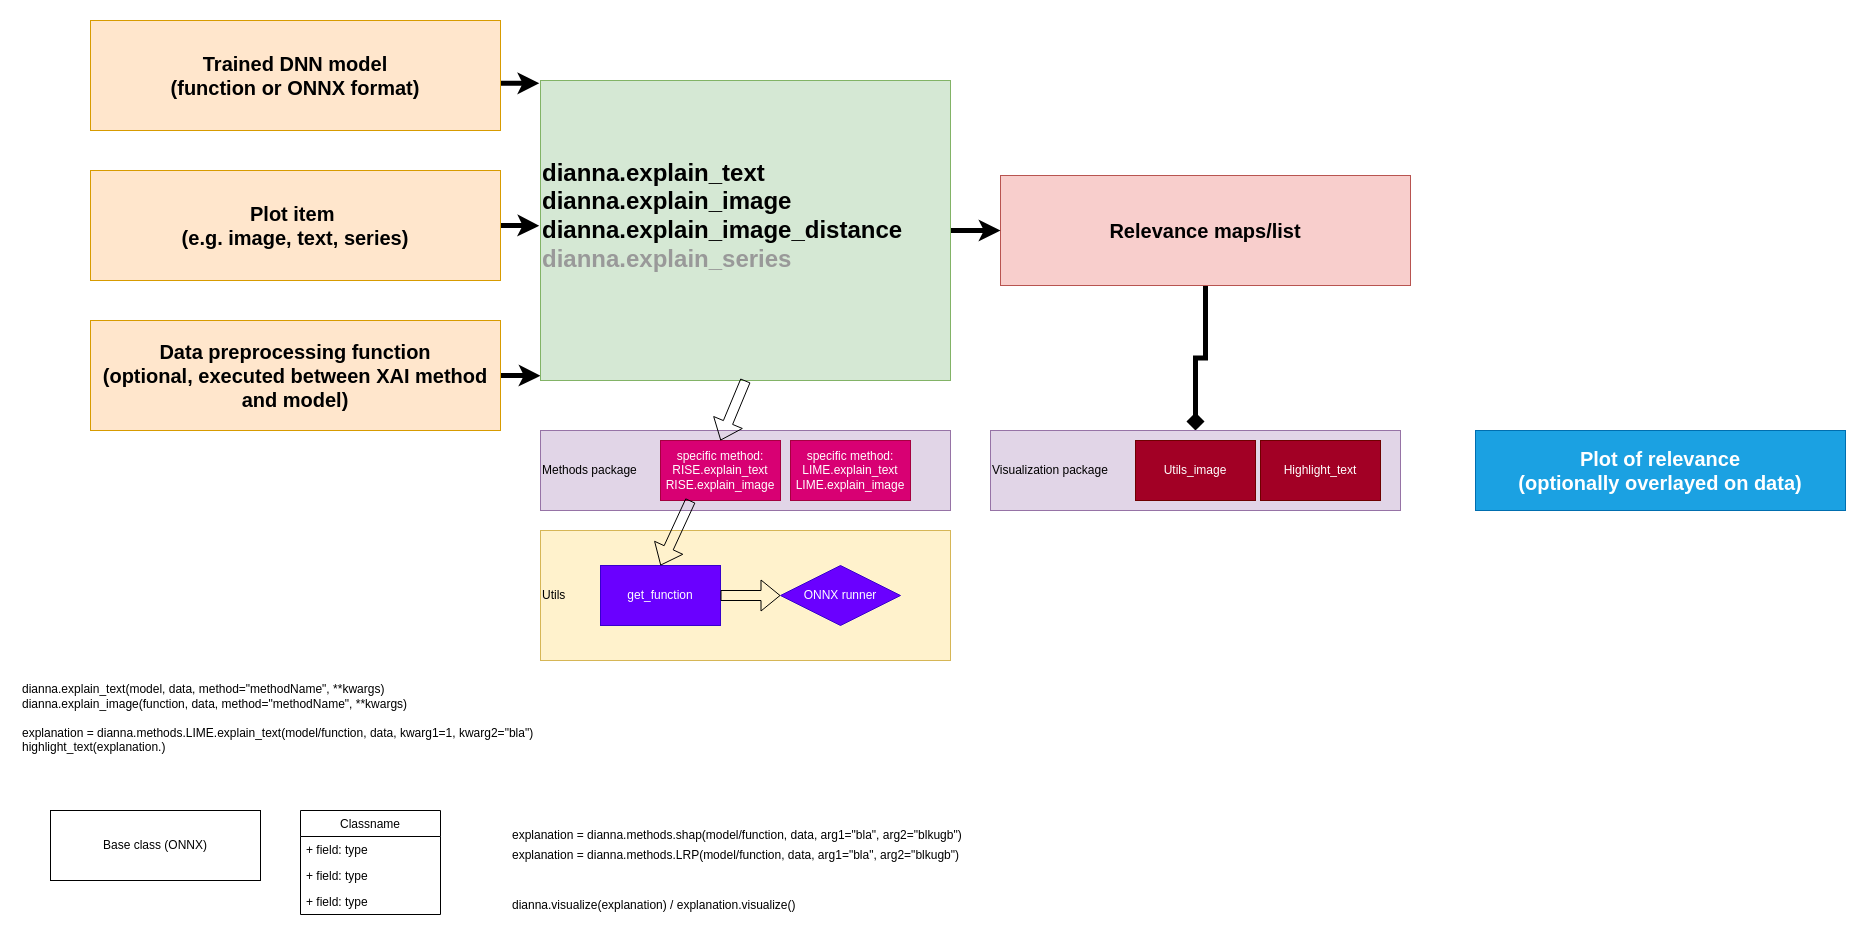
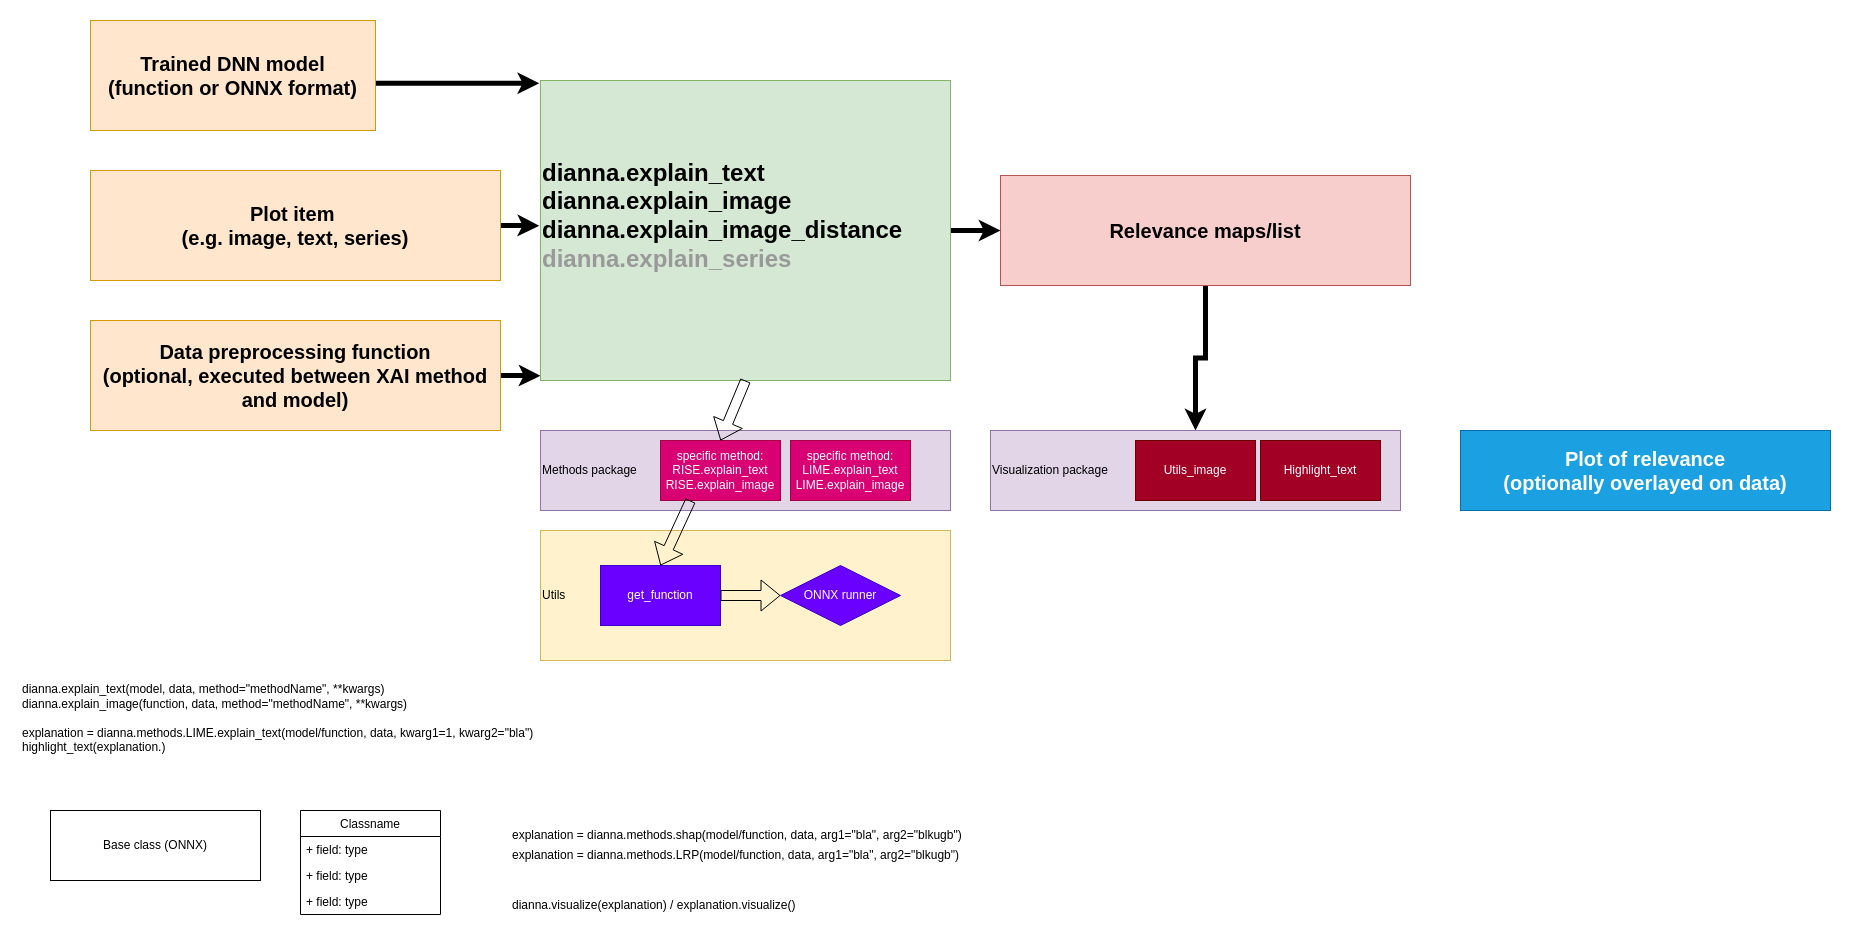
(296, 76) -> (233, 76)
(1196, 413) -> (1196, 413)
(1661, 471) -> (1646, 471)
